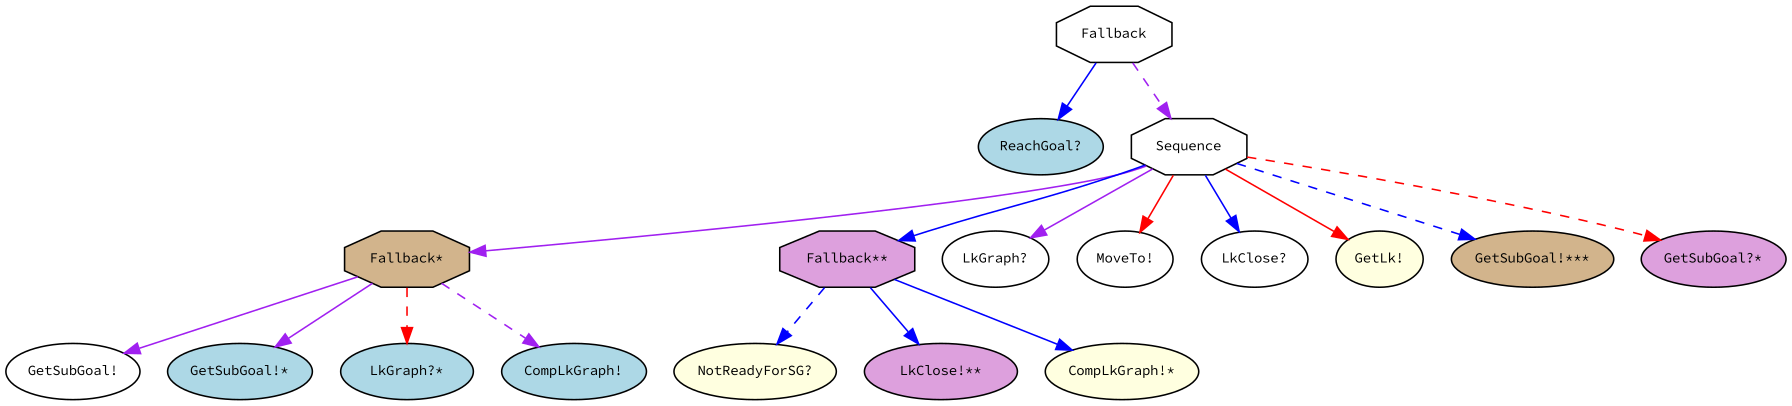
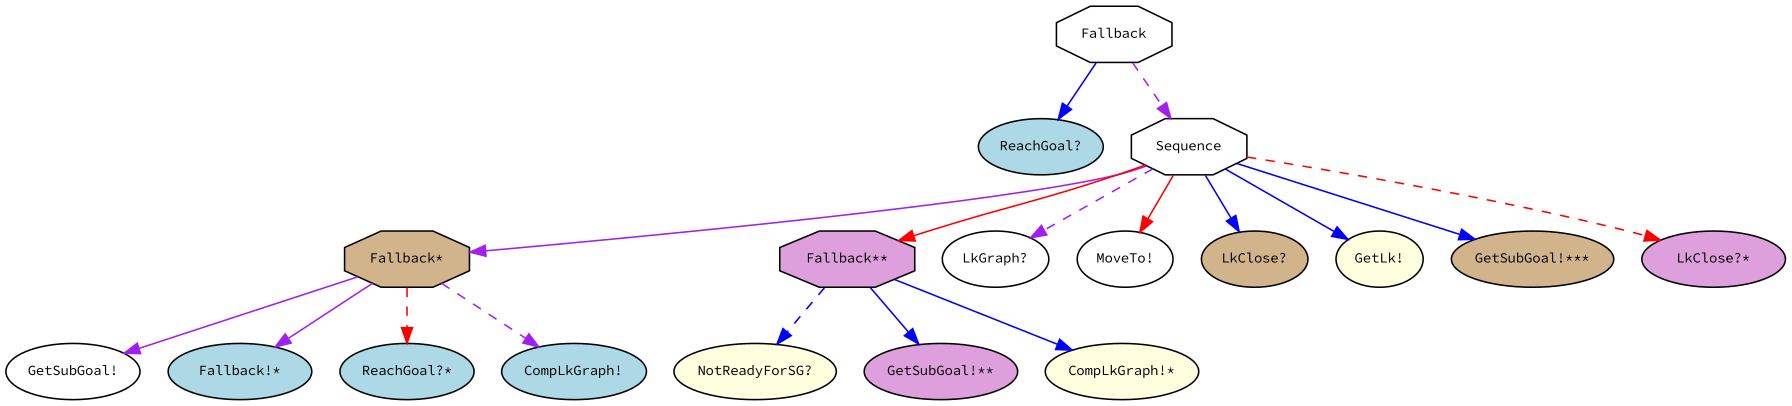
(1098, 199) -> (1098, 199)
(1348, 199) -> (1348, 199)
(1280, 200) -> (1280, 200)
(1030, 202) -> (1030, 202)
(1255, 259) -> (1255, 259)
(1714, 259) -> (1714, 259)
(240, 372) -> (240, 372)
(407, 372) -> (407, 372)
(941, 372) -> (941, 372)
